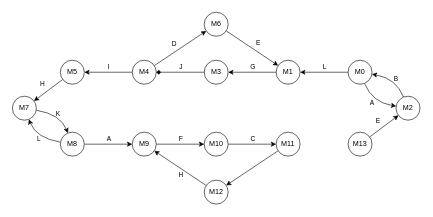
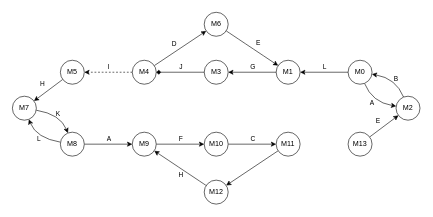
(110, 72) -> (110, 72)
